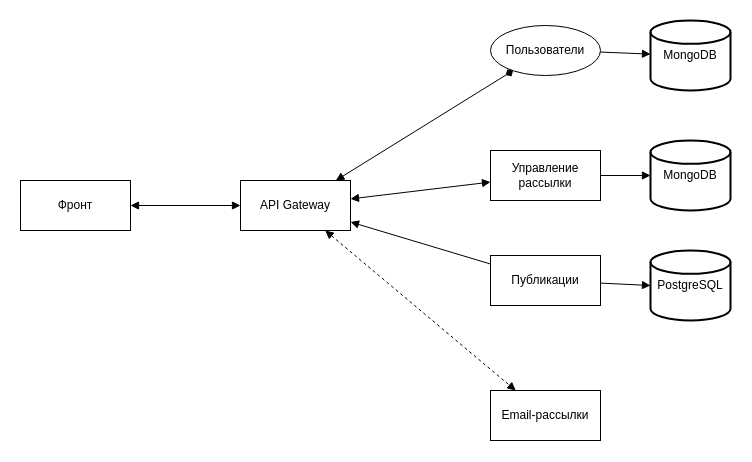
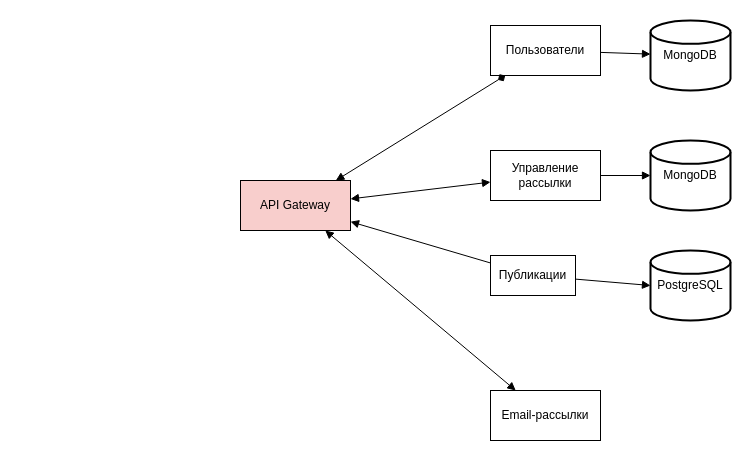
(546, 51) -> (546, 51)
(76, 206) -> none
(185, 206) -> none
(296, 206) -> (296, 206)
(546, 281) -> (533, 276)
(421, 311) -> (421, 311)
